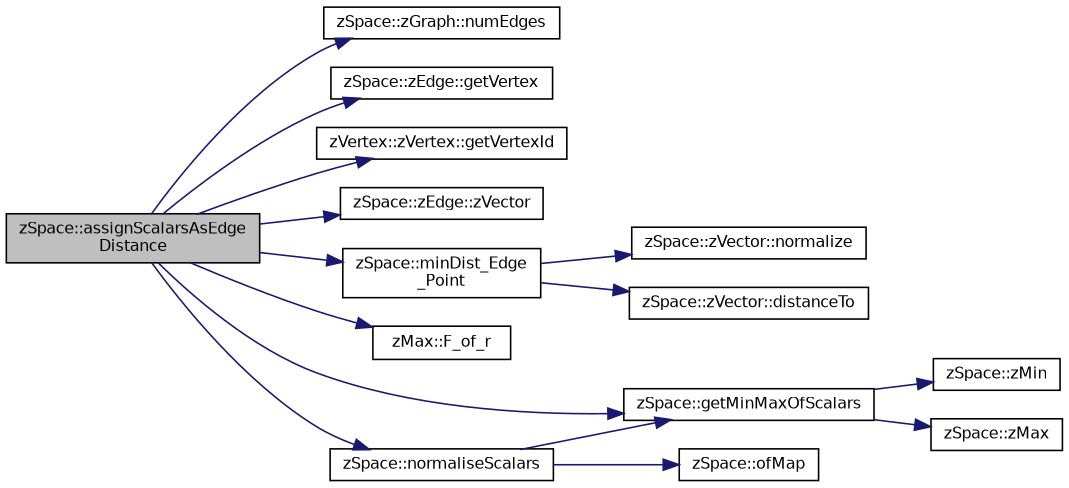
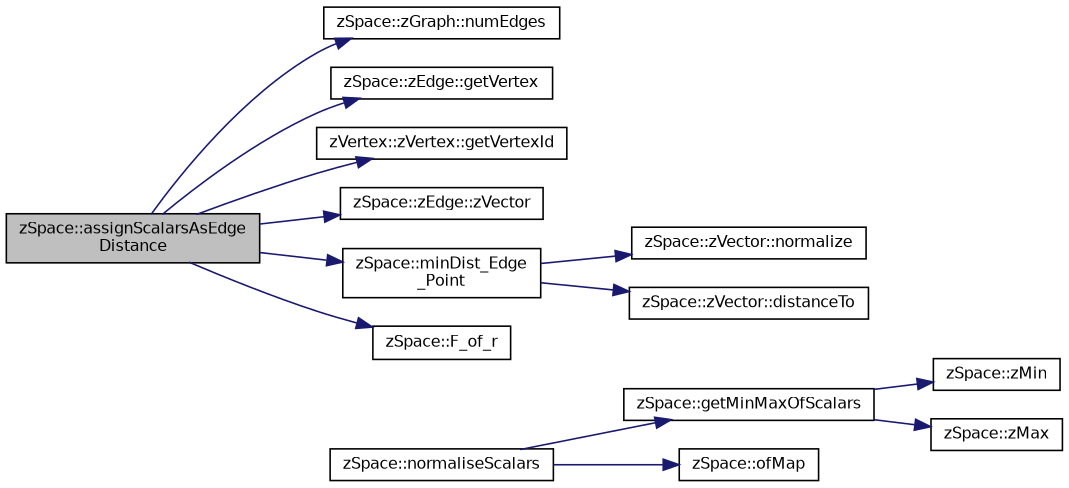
(442, 343) -> (442, 343)
(241, 367) -> none
(365, 388) -> none
